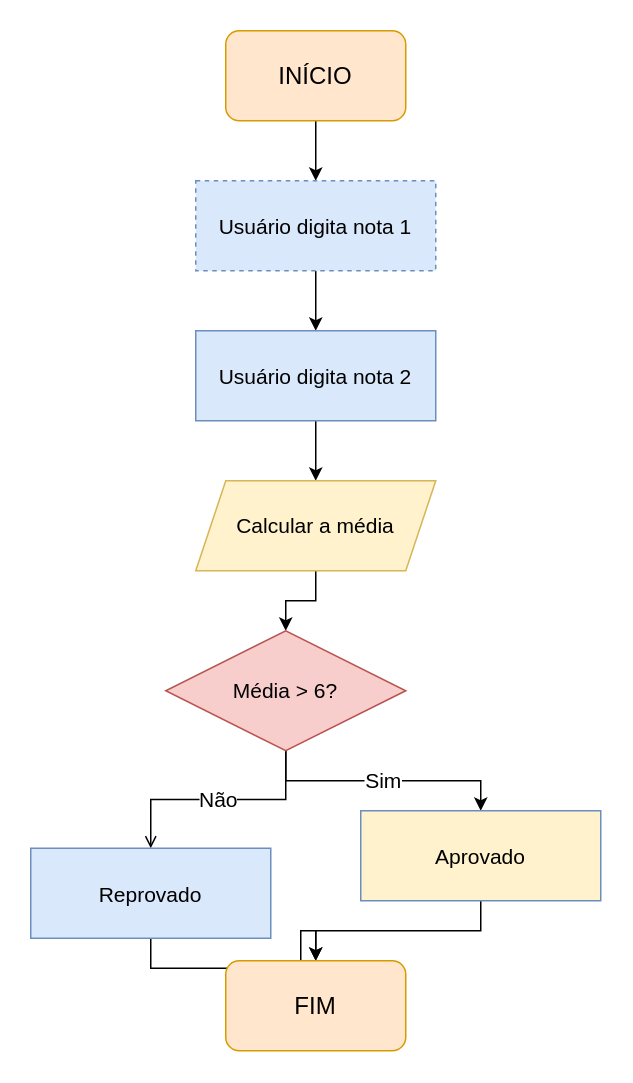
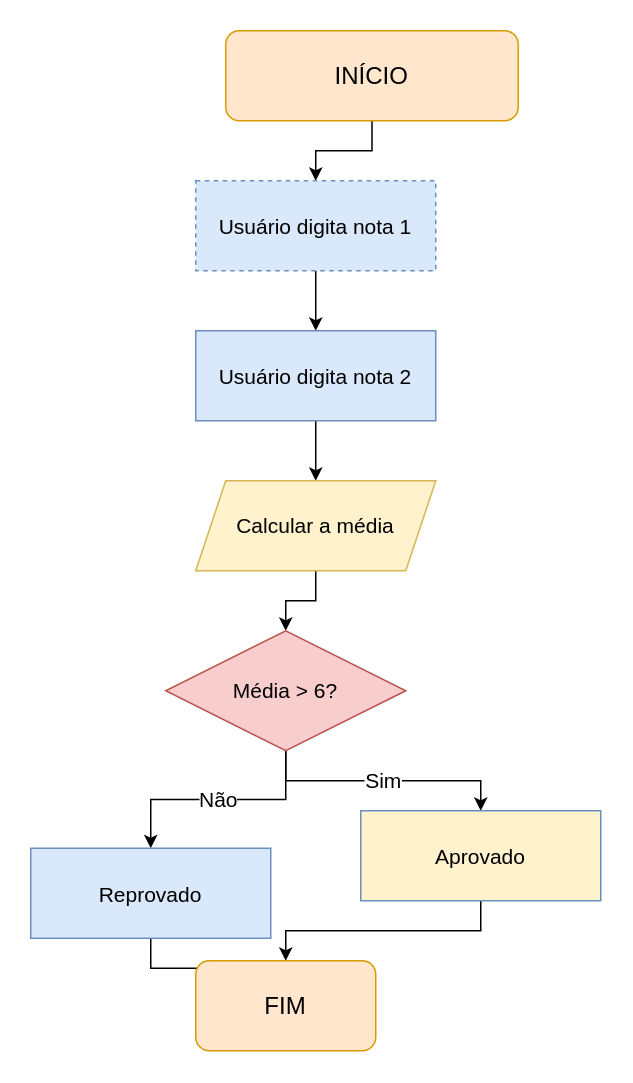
(316, 76) -> (372, 76)
(151, 839) -> (151, 837)
(316, 1006) -> (286, 1006)
